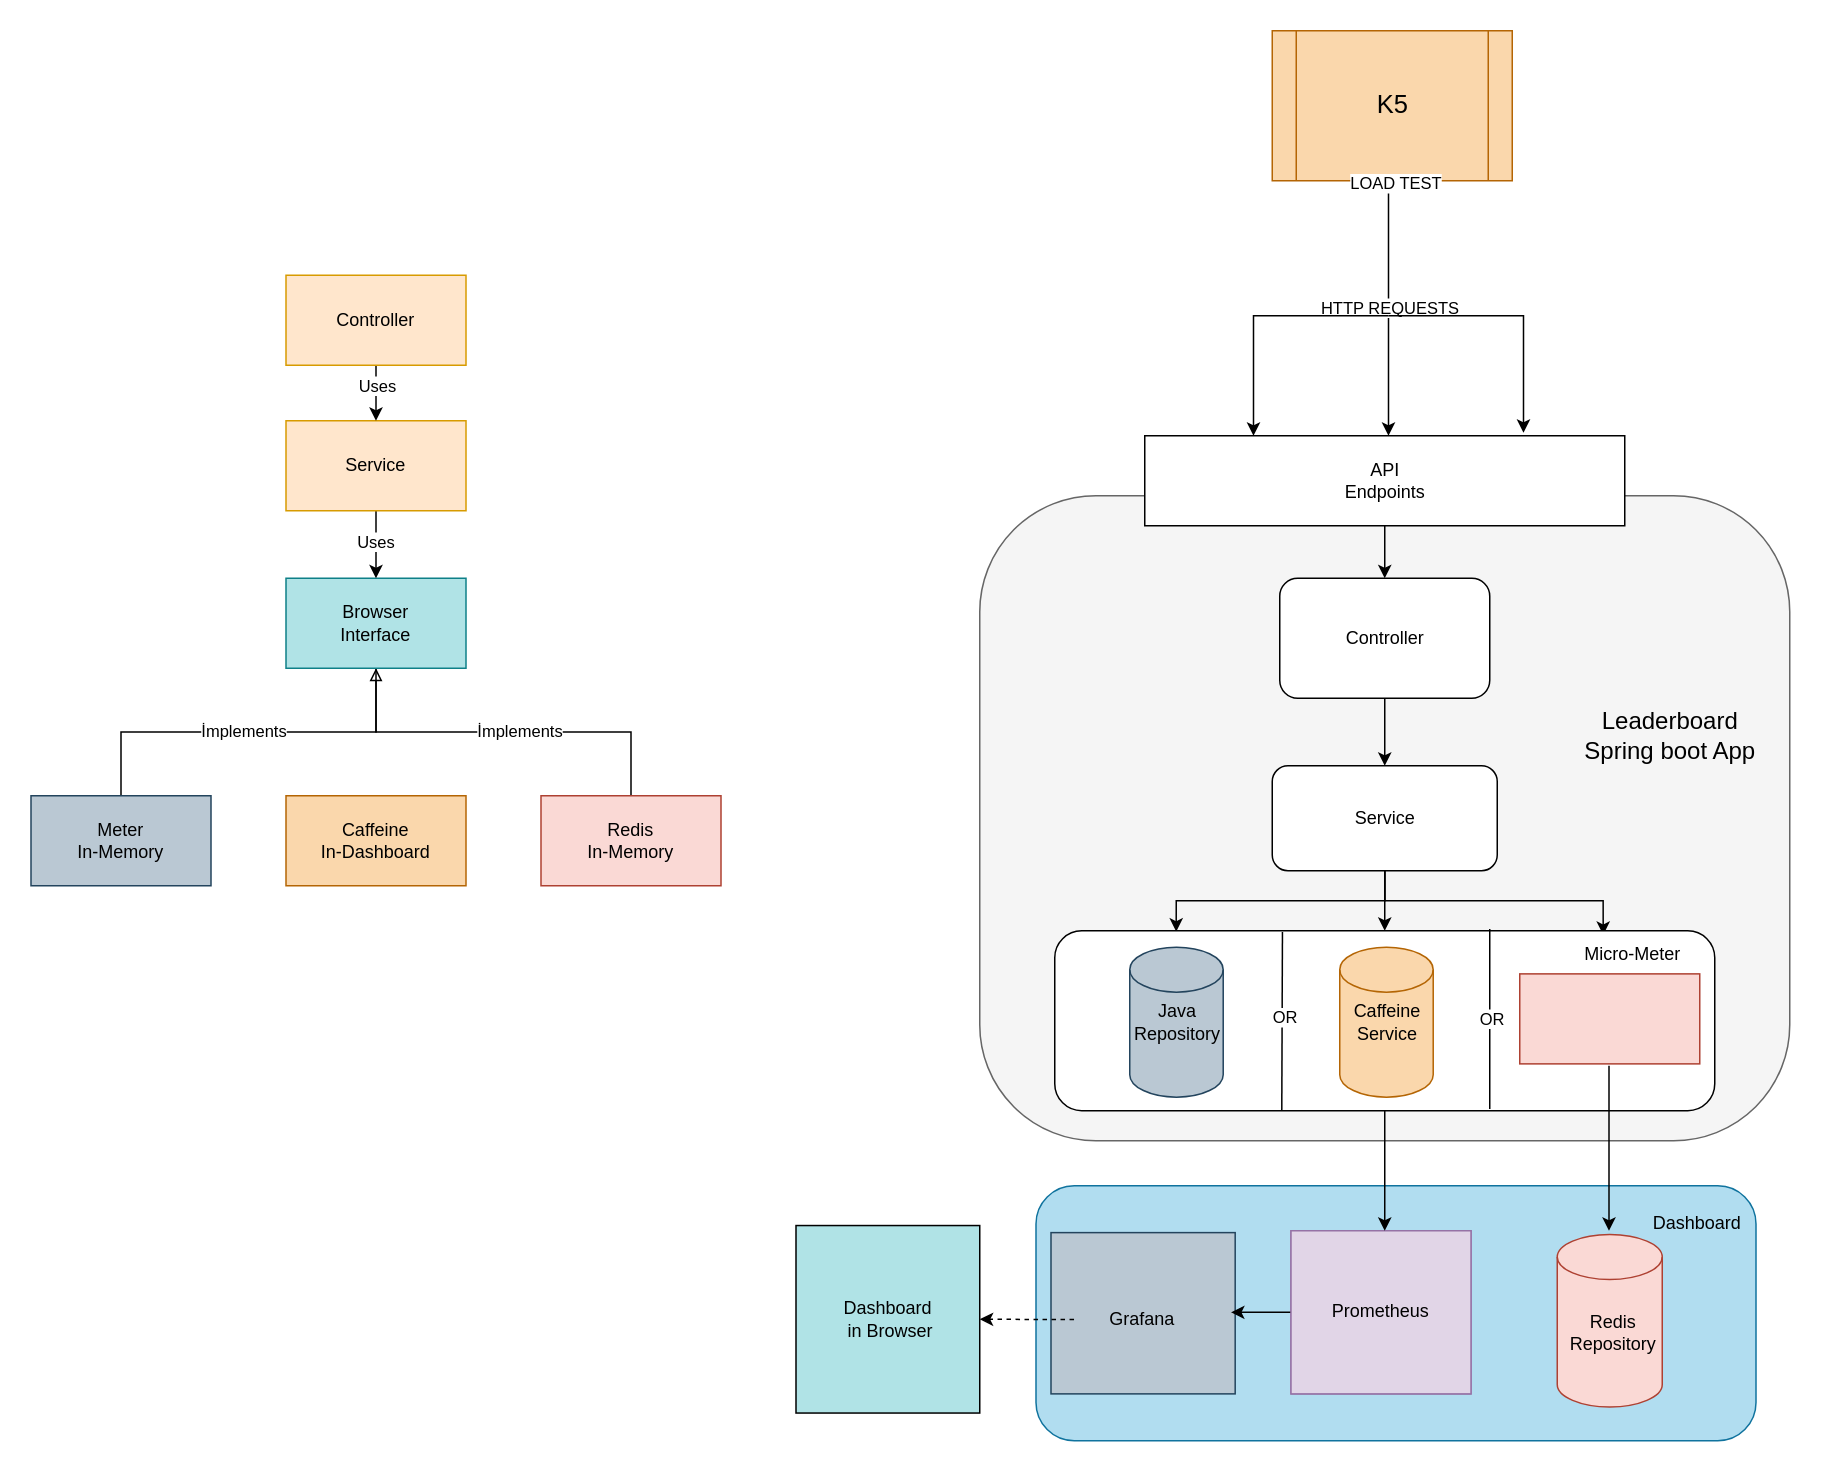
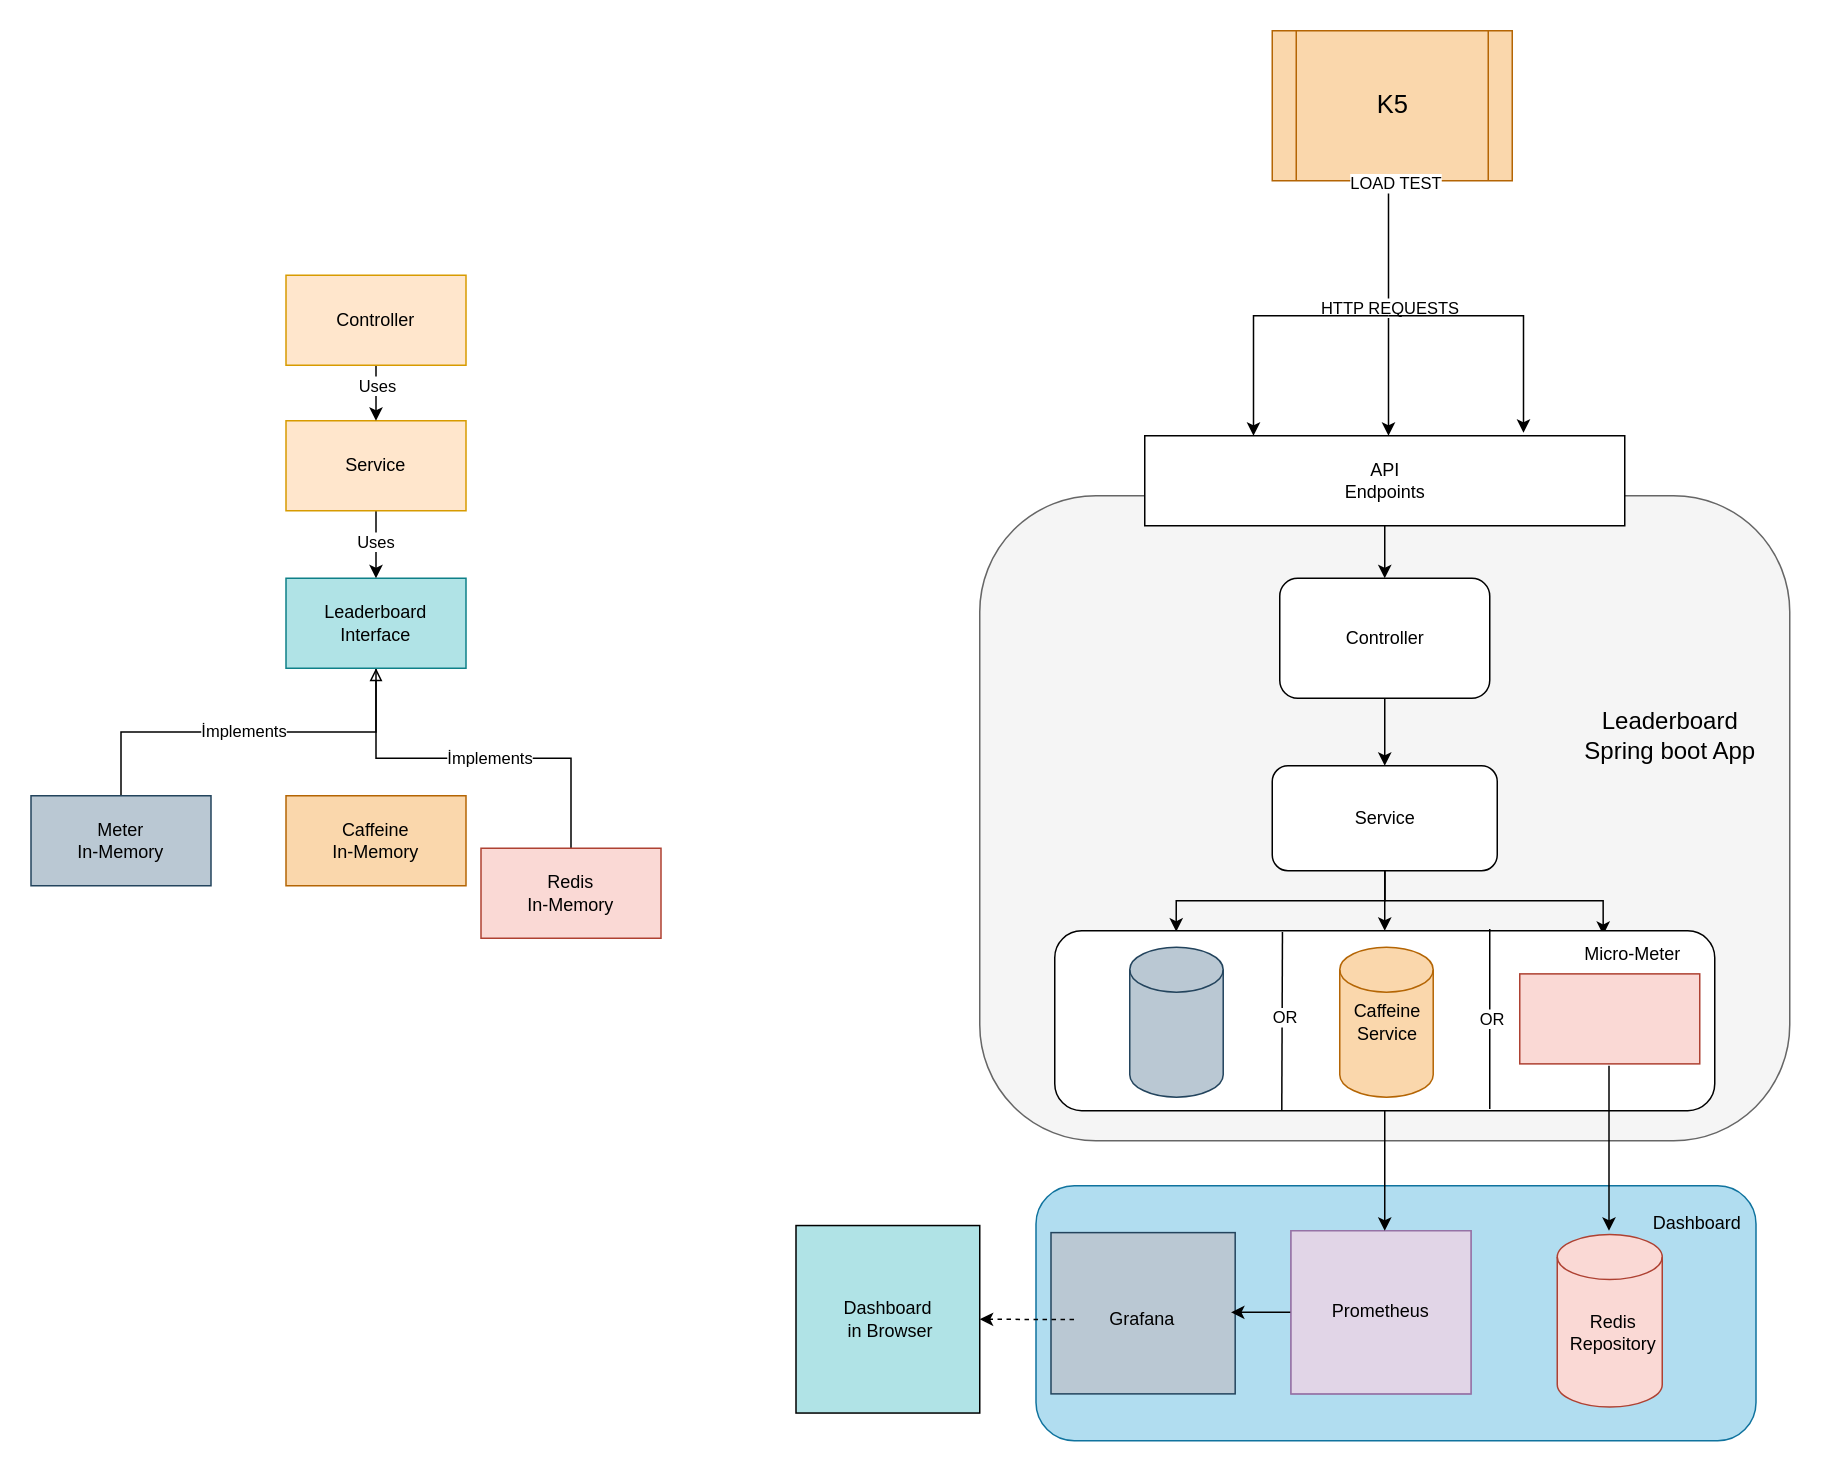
(376, 623) -> (376, 623)
(376, 841) -> (376, 841)
(631, 841) -> (571, 893)
(1178, 1022) -> none
